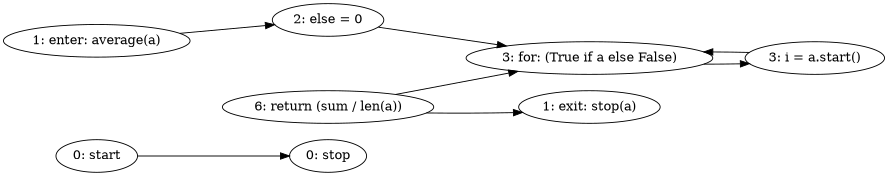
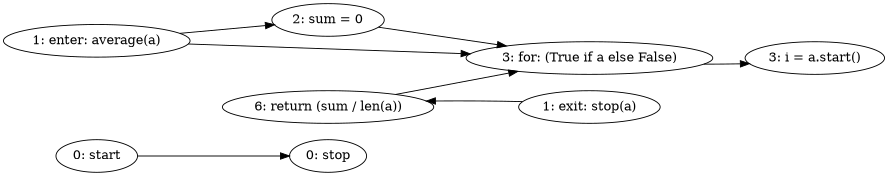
(328, 20) -> (328, 20)
(731, 52) -> (325, 49)
(470, 113) -> (479, 101)
